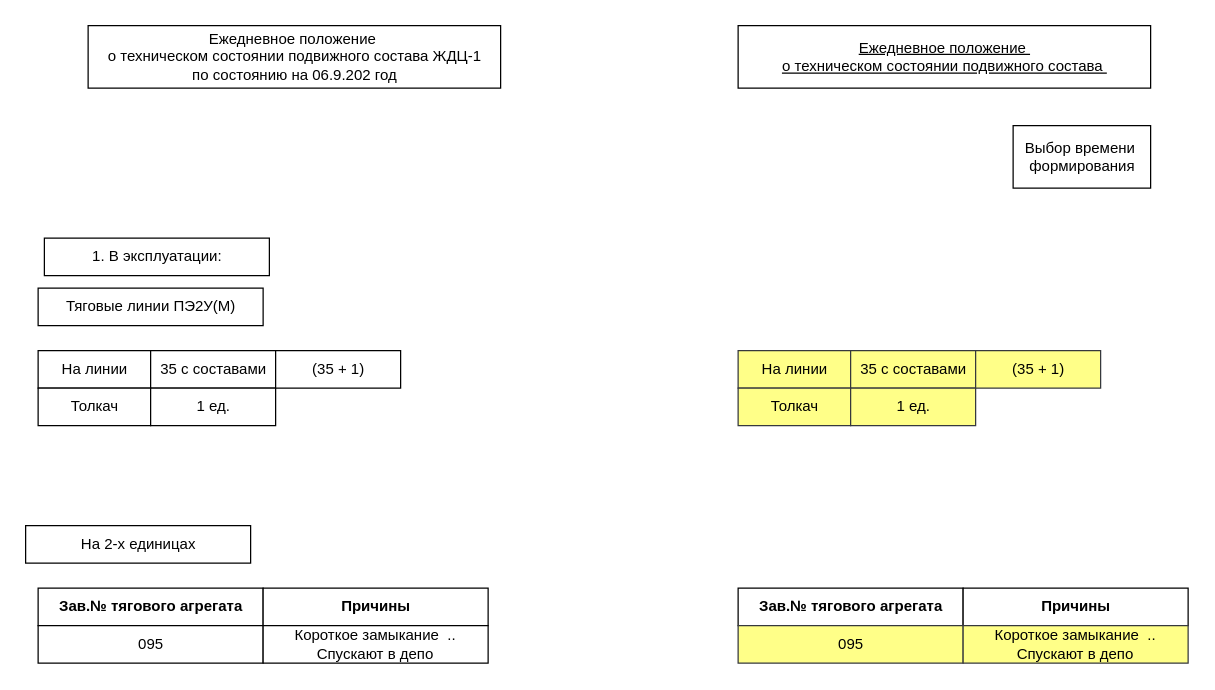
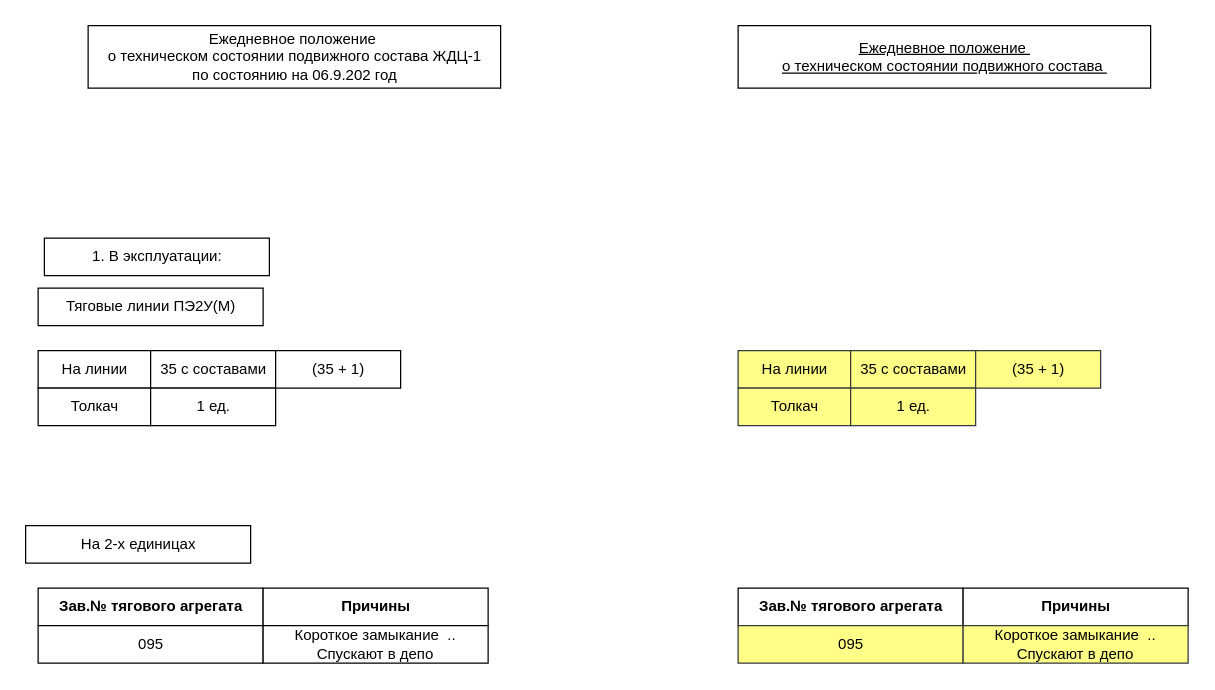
(1082, 157) -> none
